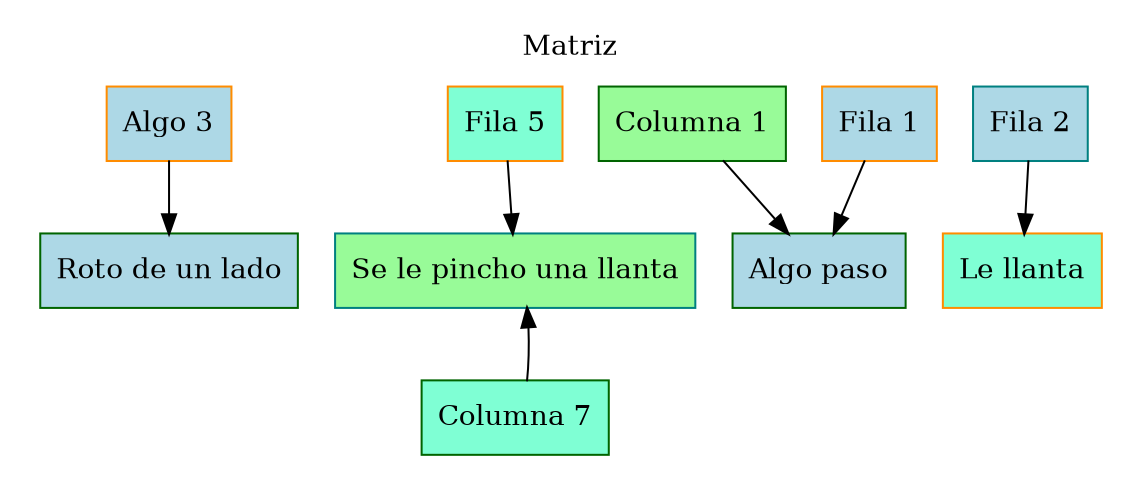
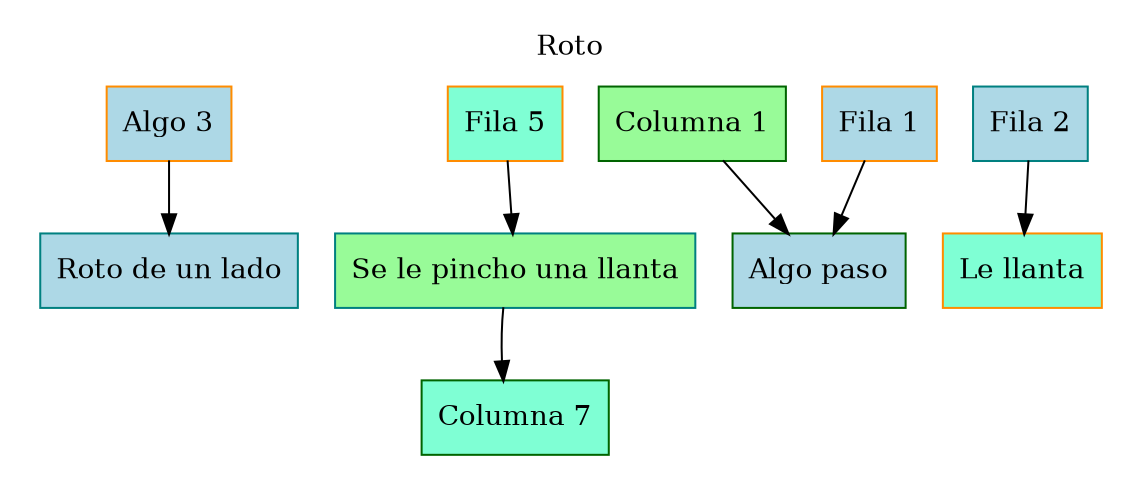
(571, 47) -> (571, 47)
(169, 271) -> (169, 271)
(529, 354) -> (502, 334)
